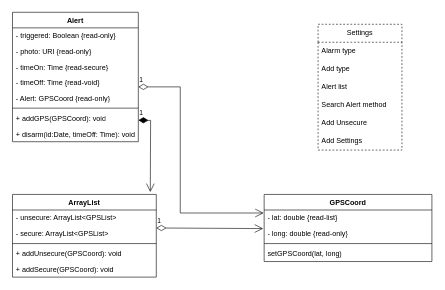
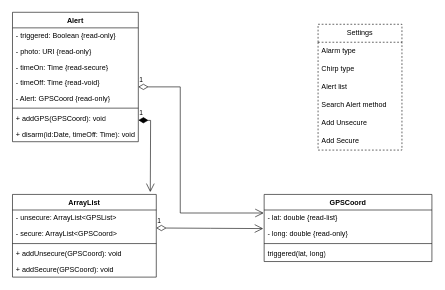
(337, 69) -> (340, 69)
(344, 141) -> (341, 141)
(68, 234) -> (71, 234)
(309, 255) -> (304, 255)
